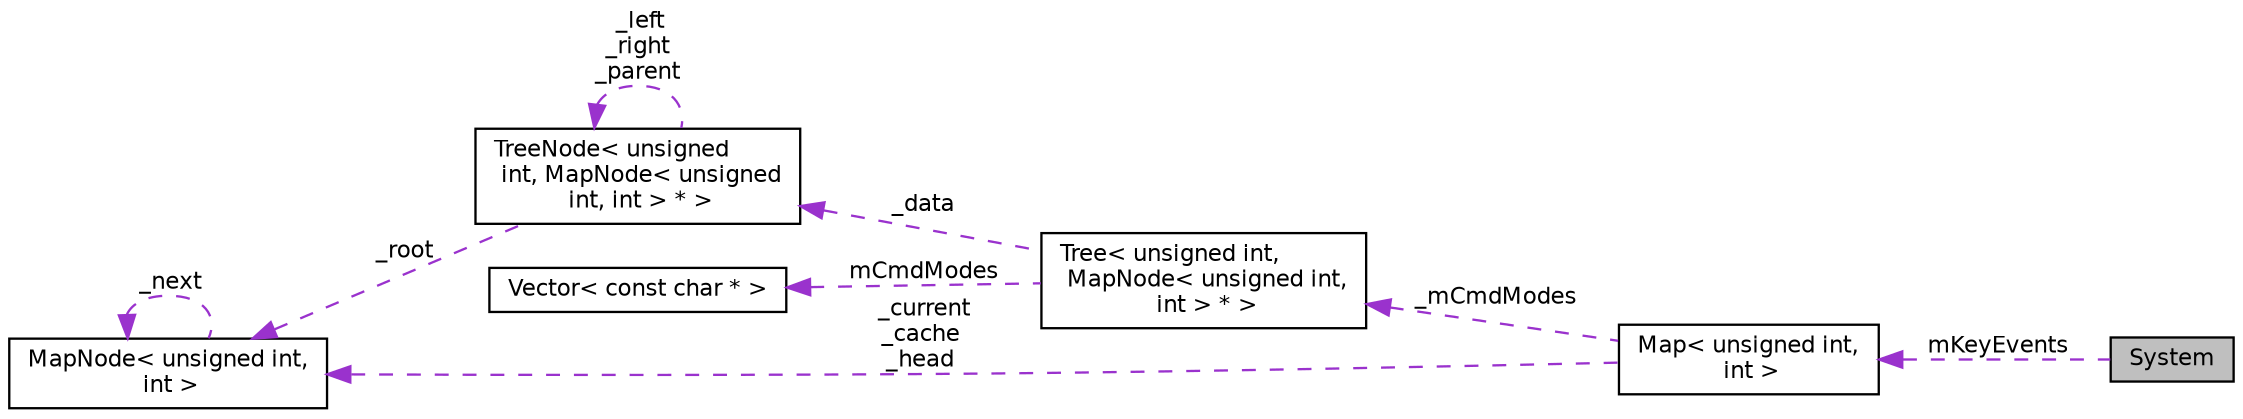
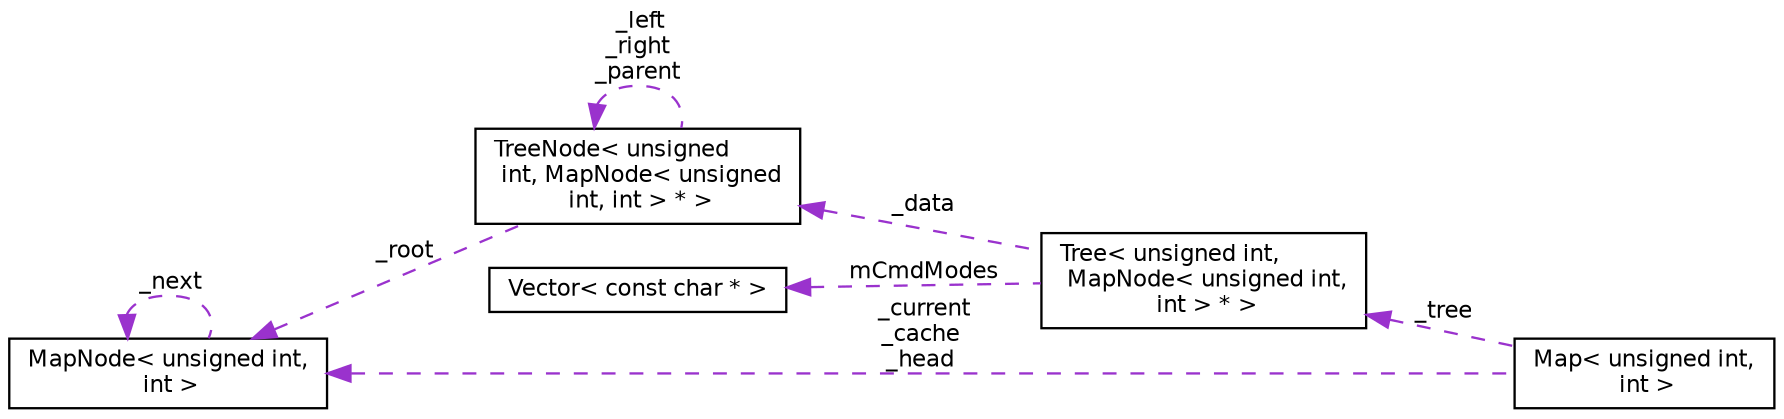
(1493, 298) -> (1440, 312)
(2172, 360) -> none
